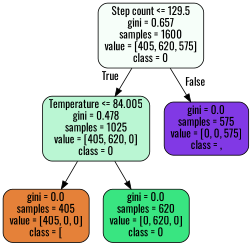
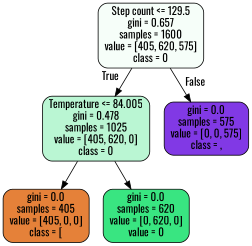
(146, 216) -> (146, 216)
